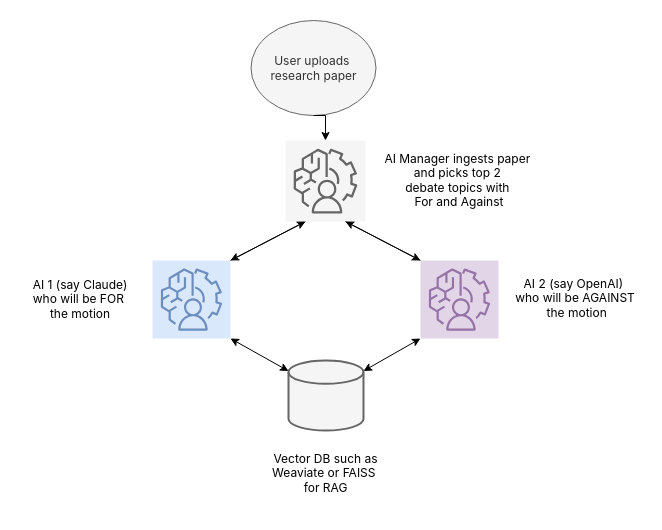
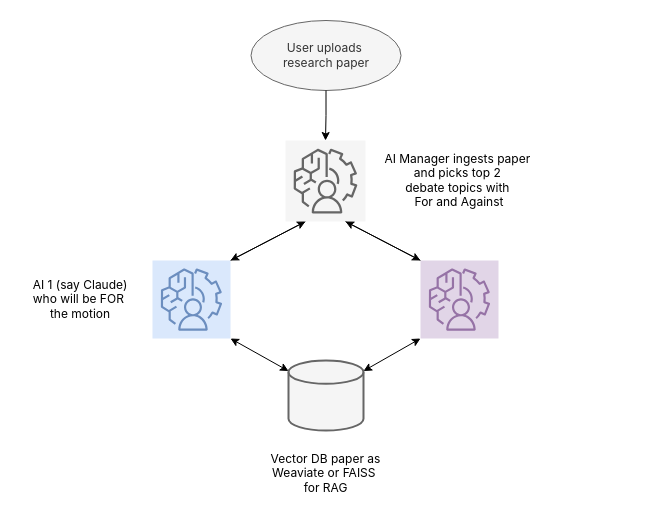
(314, 68) -> (326, 56)
(576, 299) -> none
(326, 474) -> (326, 474)
